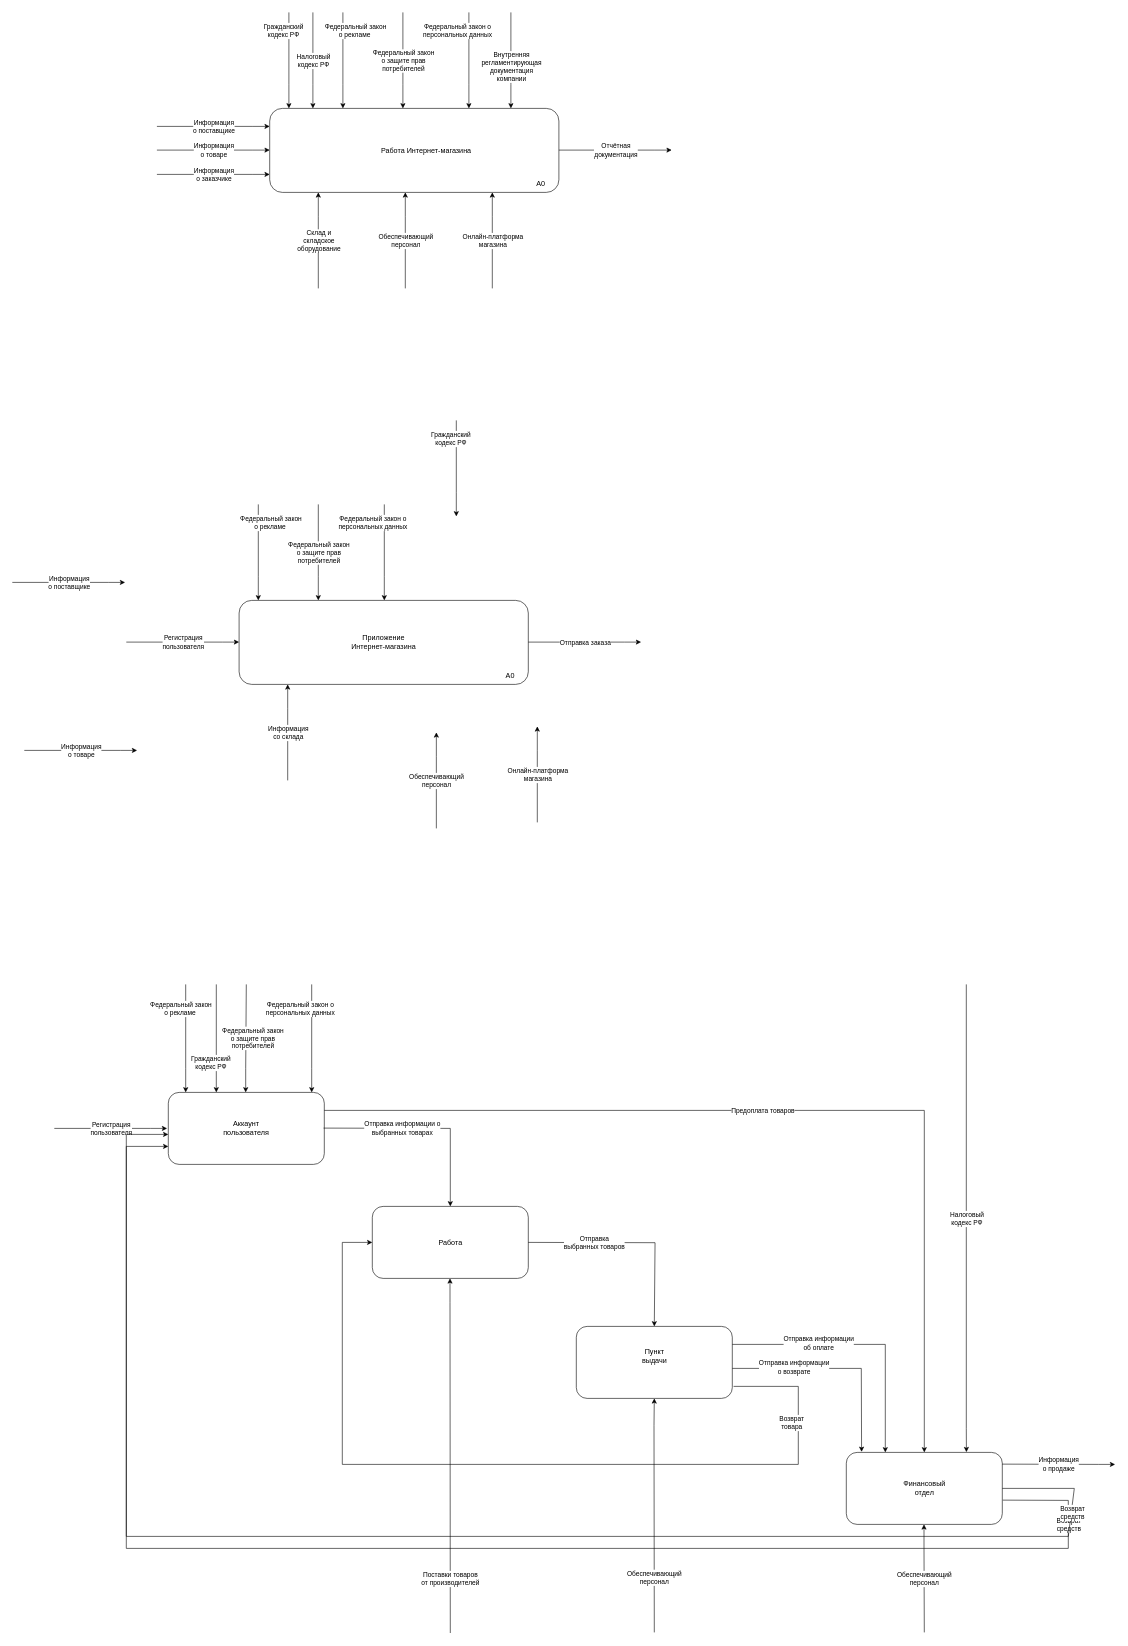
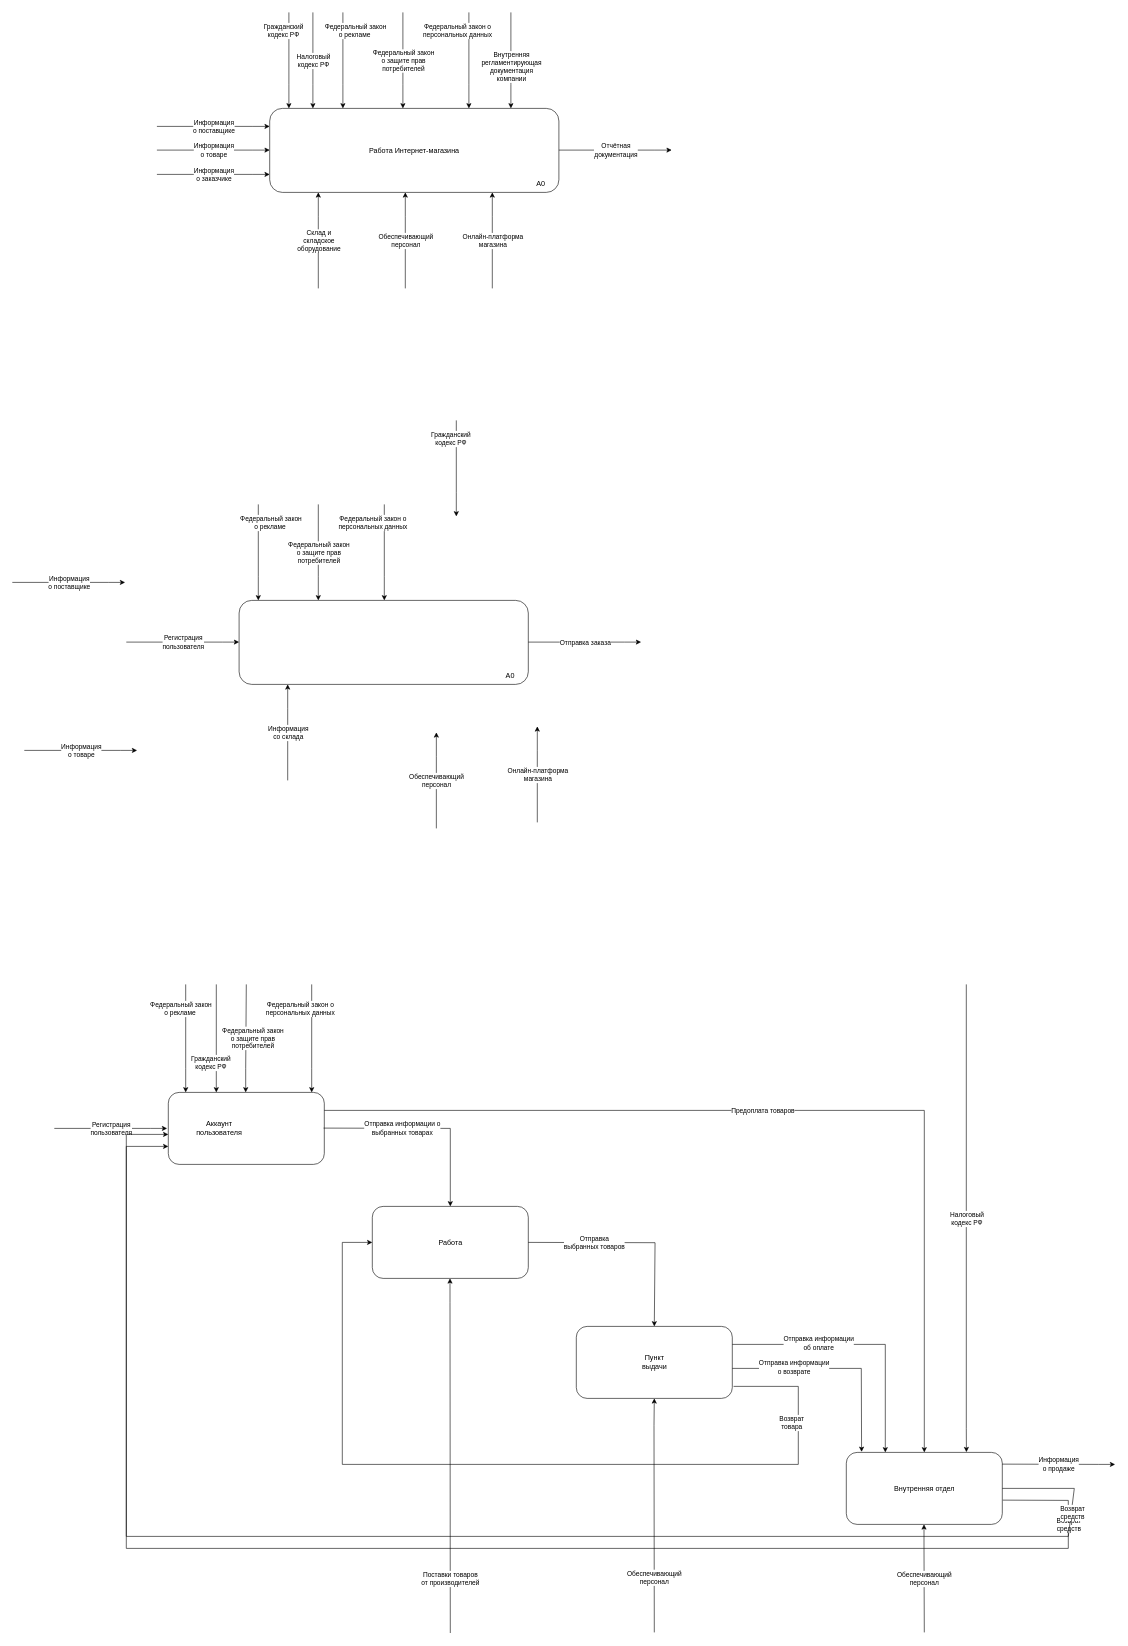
(426, 150) -> (414, 150)
(384, 642) -> none
(246, 1128) -> (219, 1128)
(654, 1356) -> (654, 1362)
(925, 1488) -> (925, 1488)
